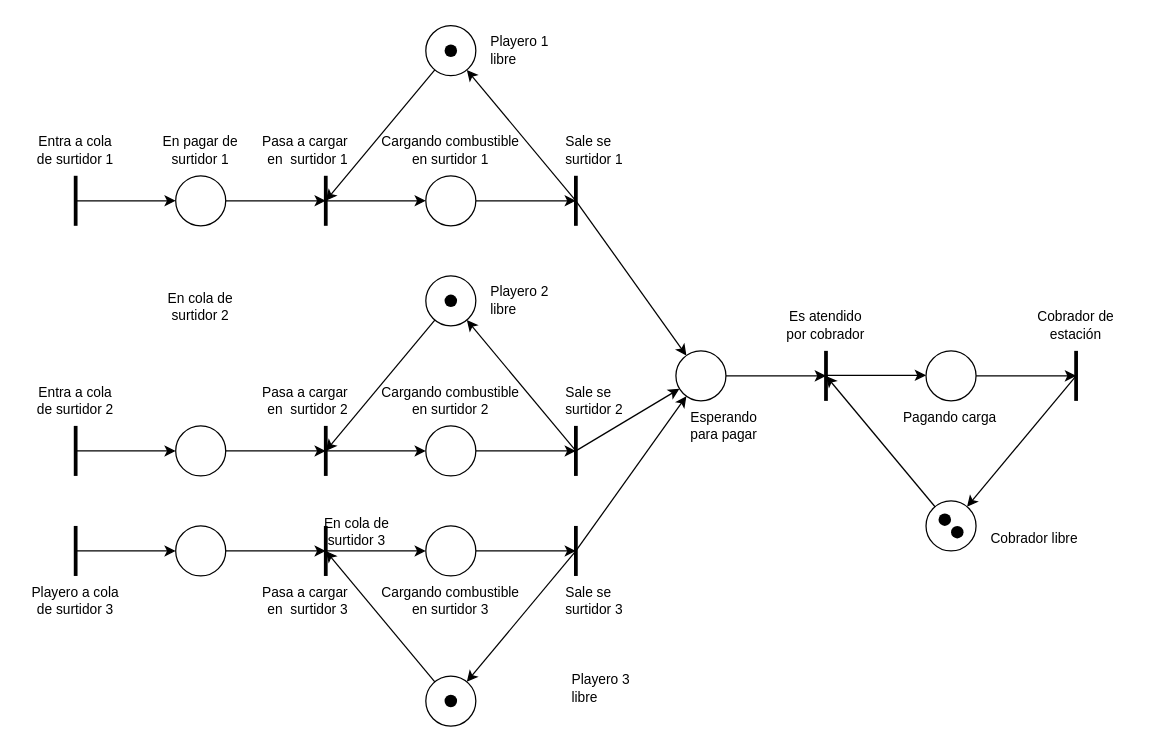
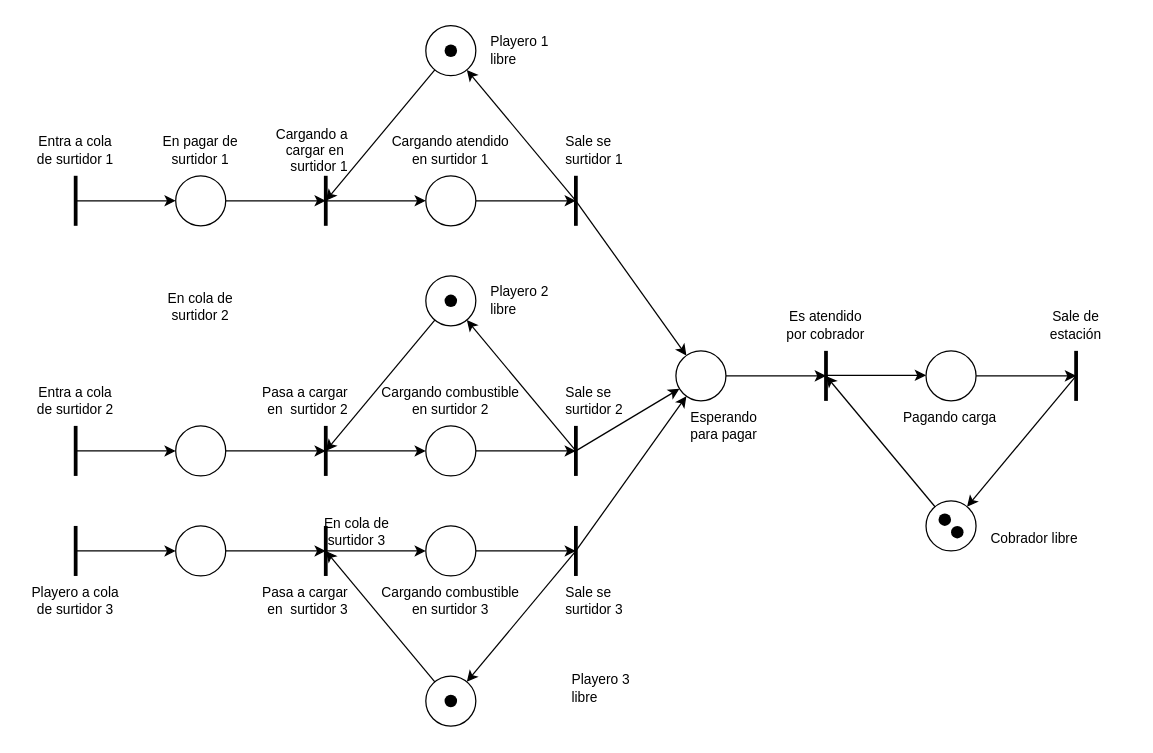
(299, 151) -> (299, 151)
(451, 151) -> (451, 151)
(1076, 326) -> (1076, 326)
